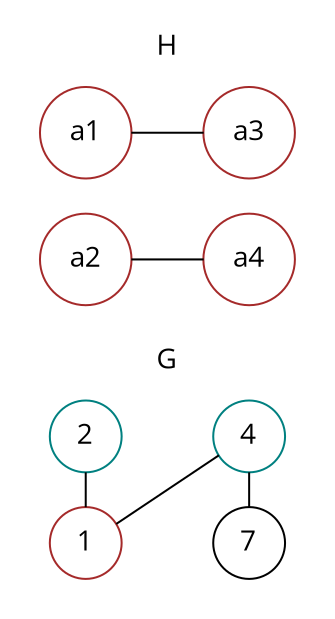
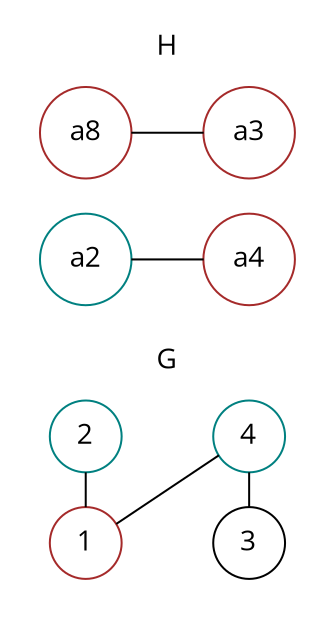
(86, 133) -> (86, 133)
(86, 259) -> (86, 259)
(249, 543) -> (249, 543)
